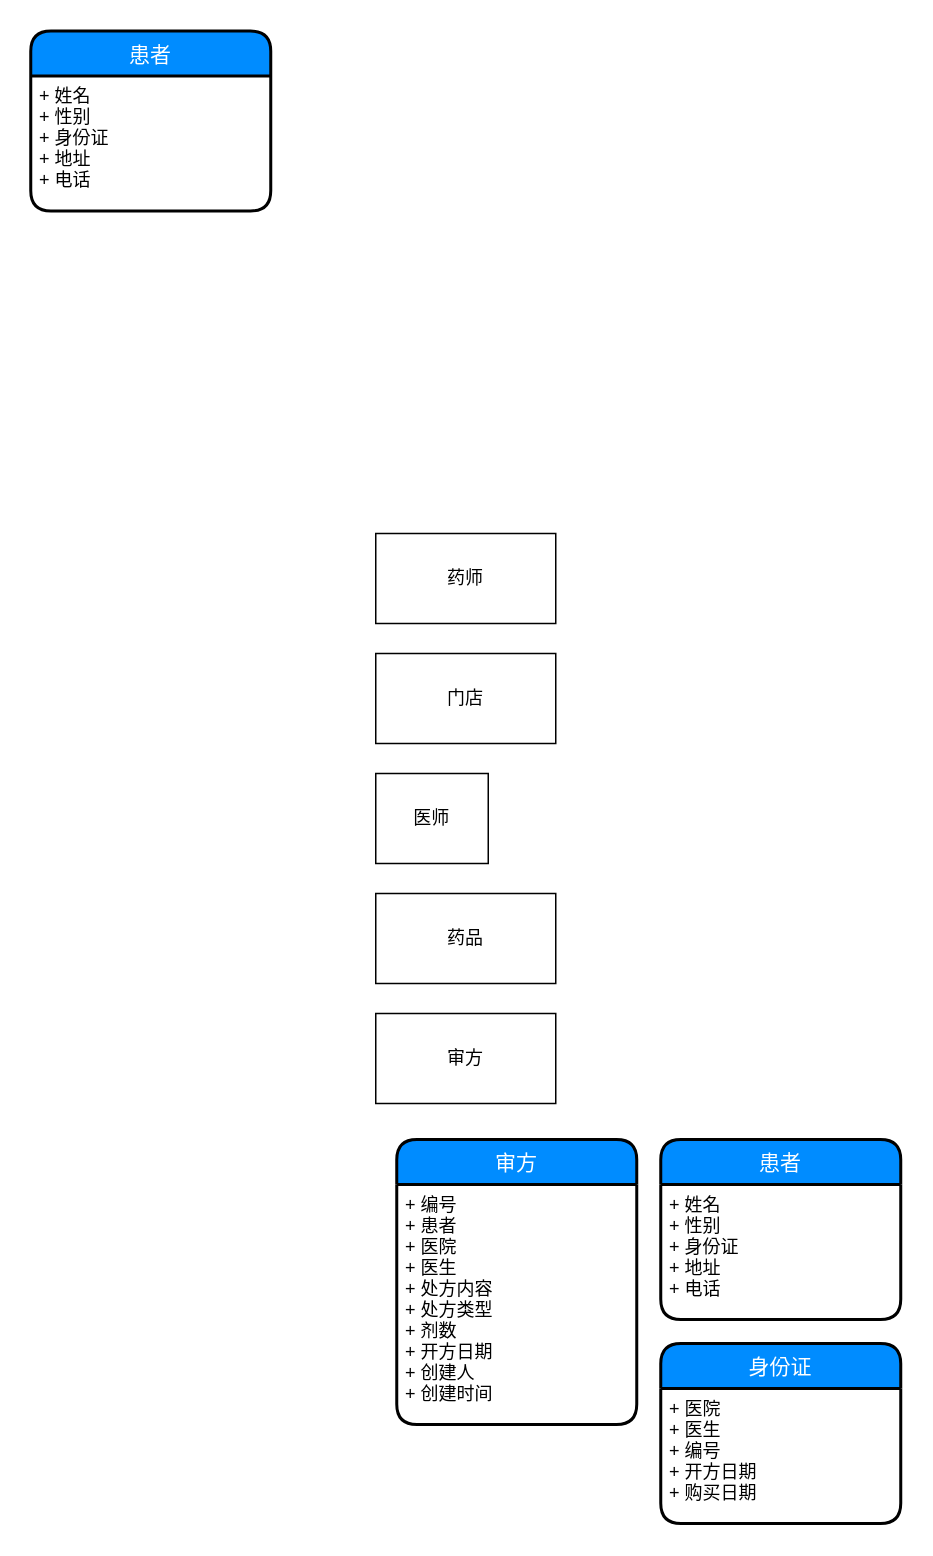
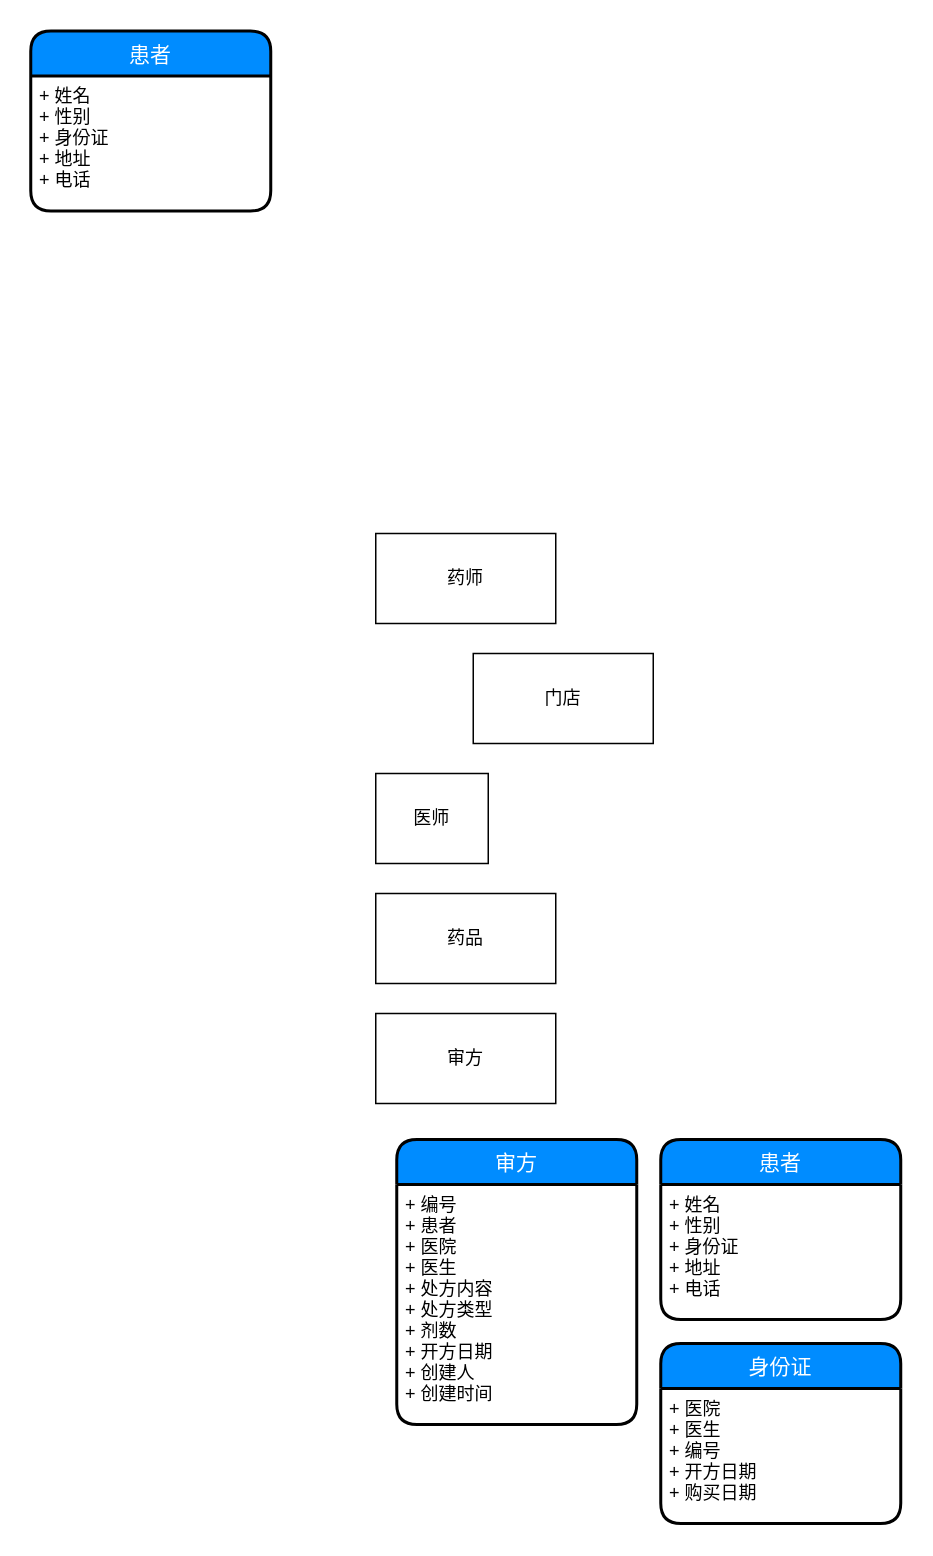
(466, 698) -> (563, 698)
